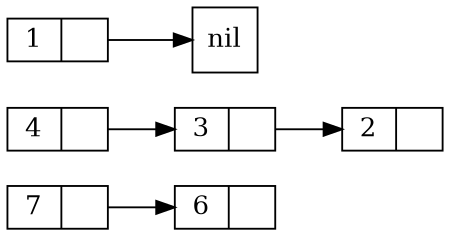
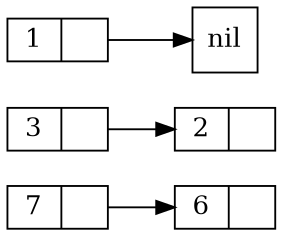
(58, 129) -> none
